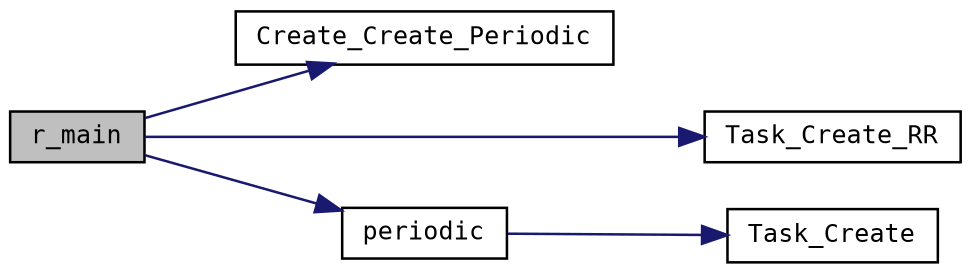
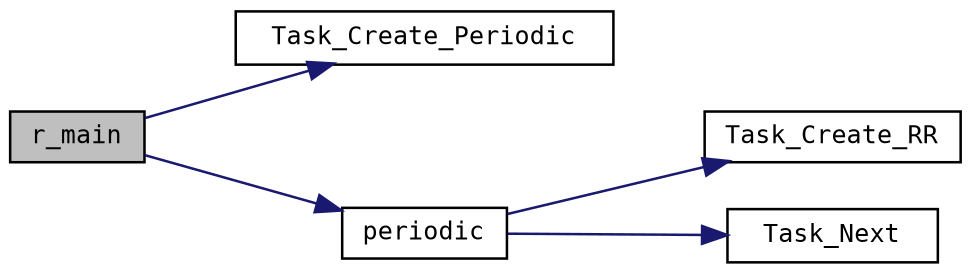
(425, 38) -> (425, 38)
(412, 137) -> (606, 190)
(833, 236) -> (833, 236)
